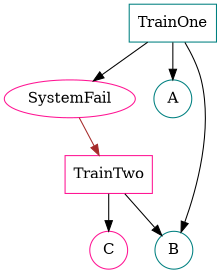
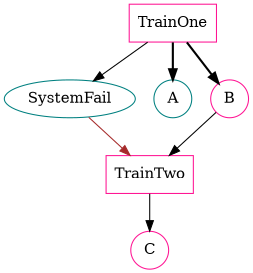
(173, 23) -> (173, 23)
(173, 56) -> (173, 56)
(70, 99) -> (70, 99)
(205, 132) -> (199, 59)
(140, 211) -> (197, 130)
(174, 250) -> (230, 99)
